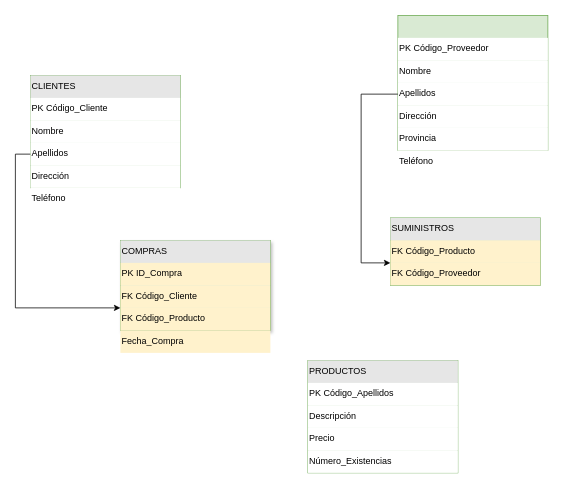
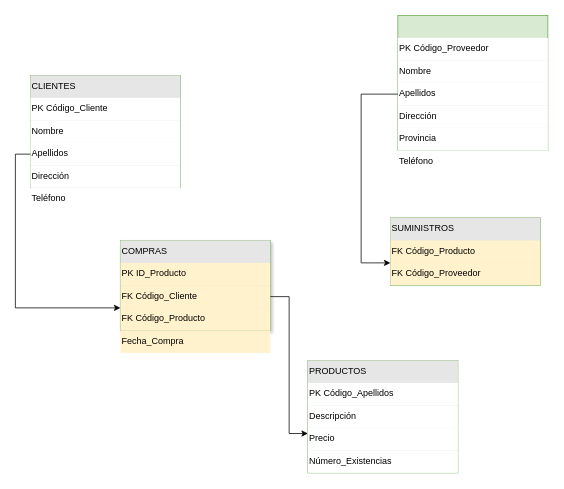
(151, 274) -> (156, 274)
none -> (280, 297)
